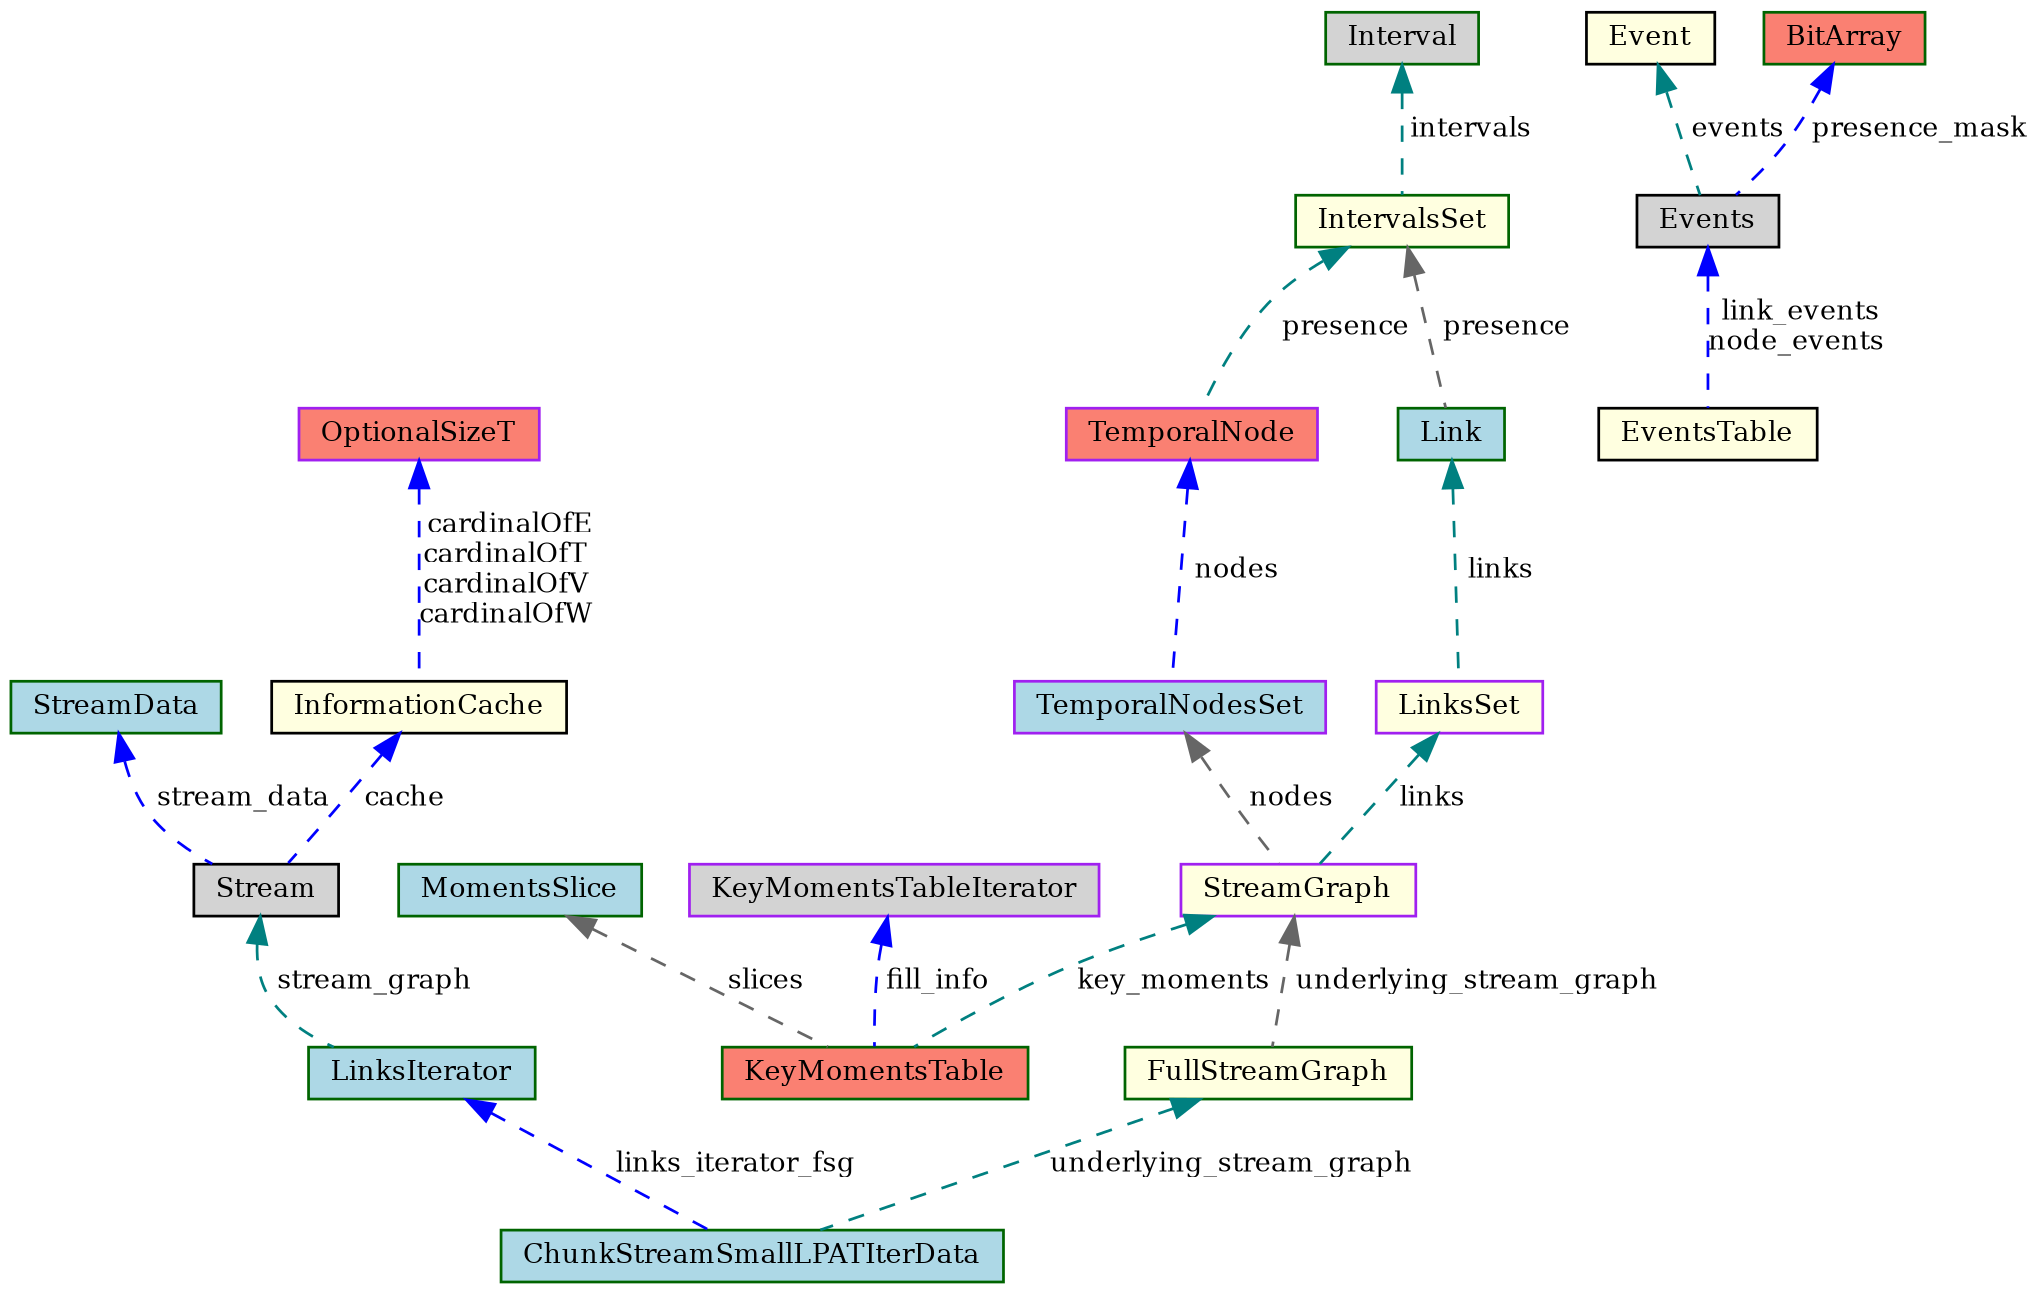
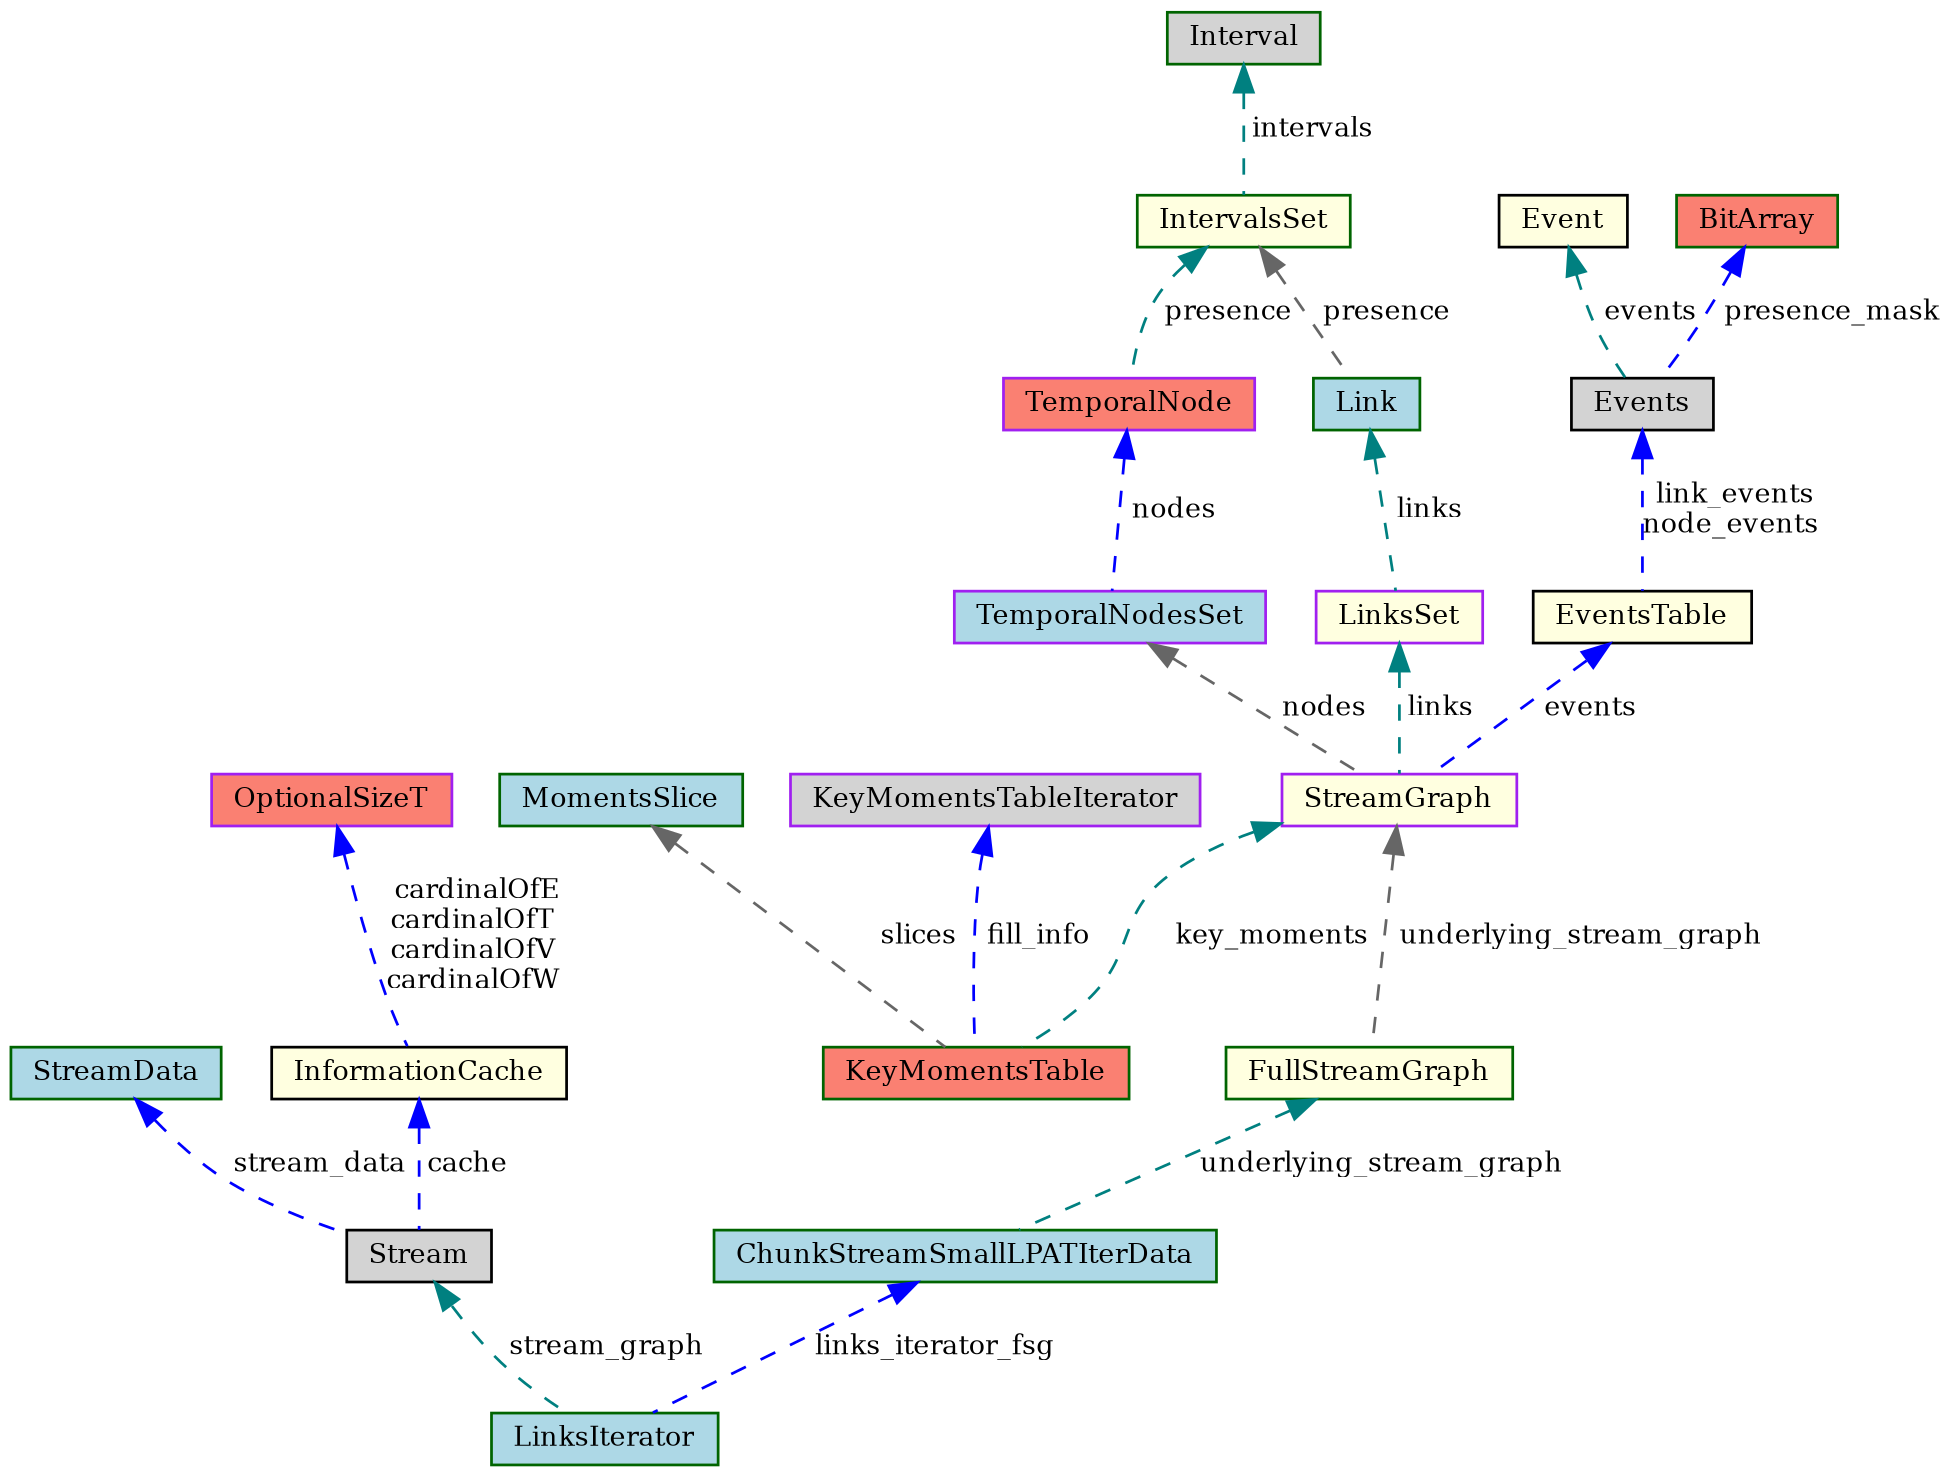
none -> (1509, 717)
(600, 1171) -> (773, 1354)
